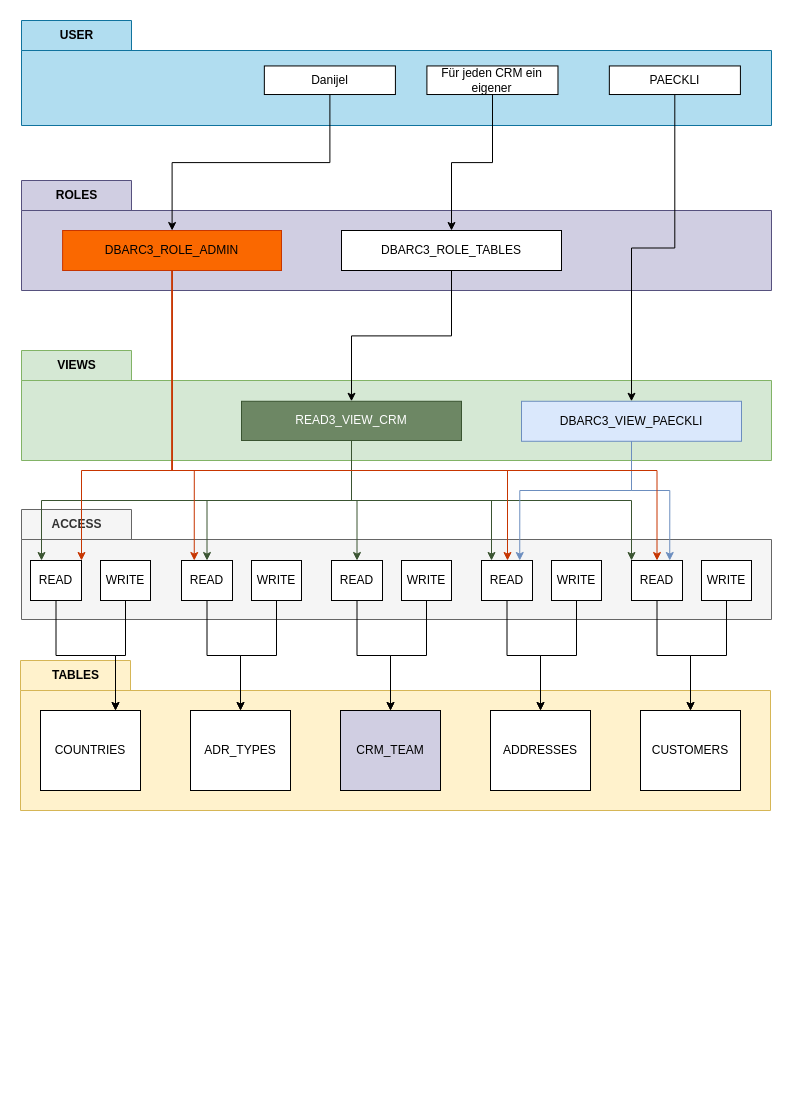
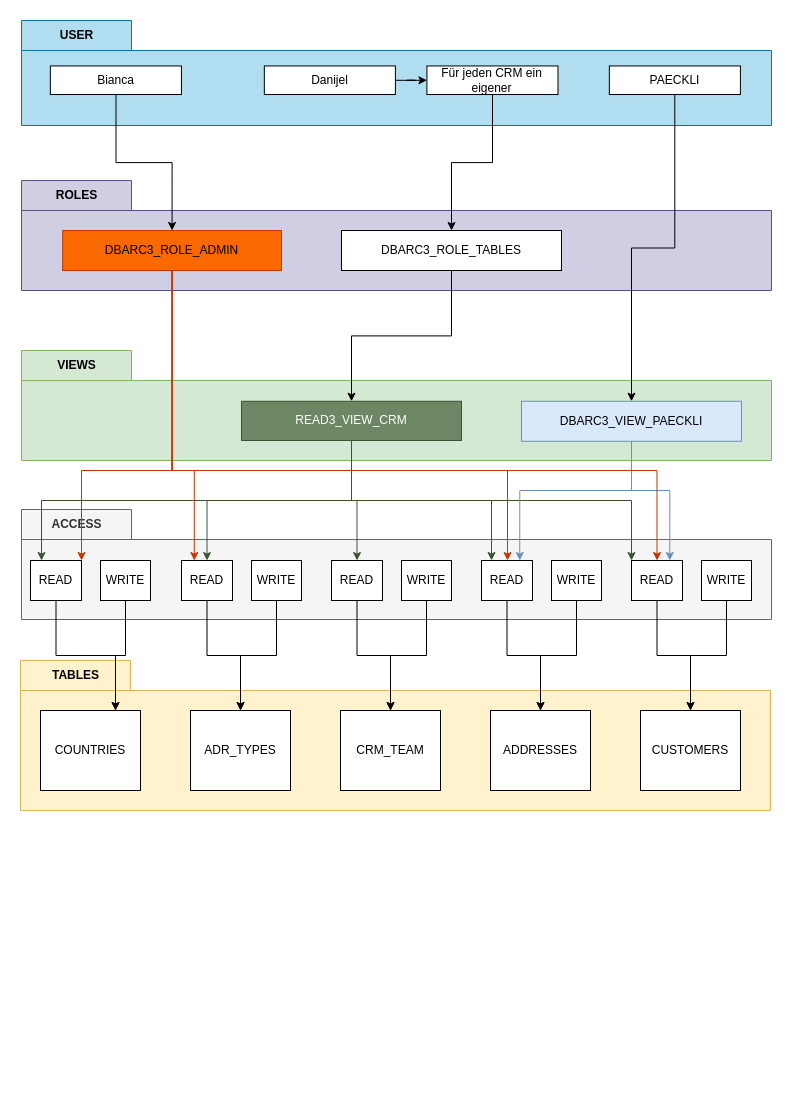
none -> (116, 80)
none -> (116, 156)
(287, 163) -> (414, 80)
(391, 751) -> (391, 751)
